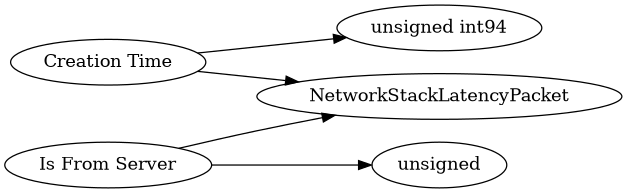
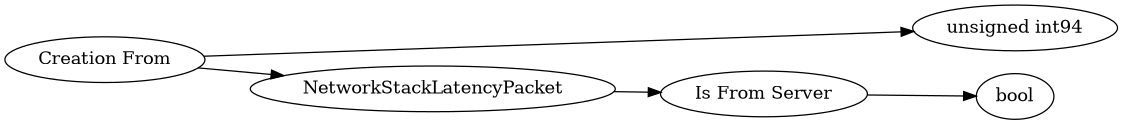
(108, 62) -> (105, 60)
(250, 132) -> (631, 92)
(439, 165) -> (1015, 96)
